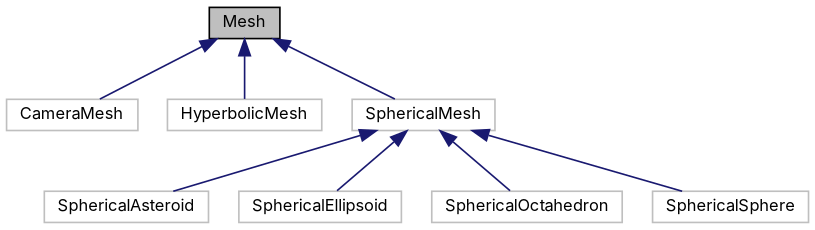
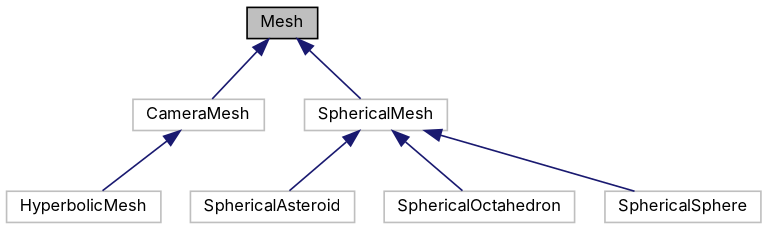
(245, 78) -> (135, 166)
(320, 207) -> none
